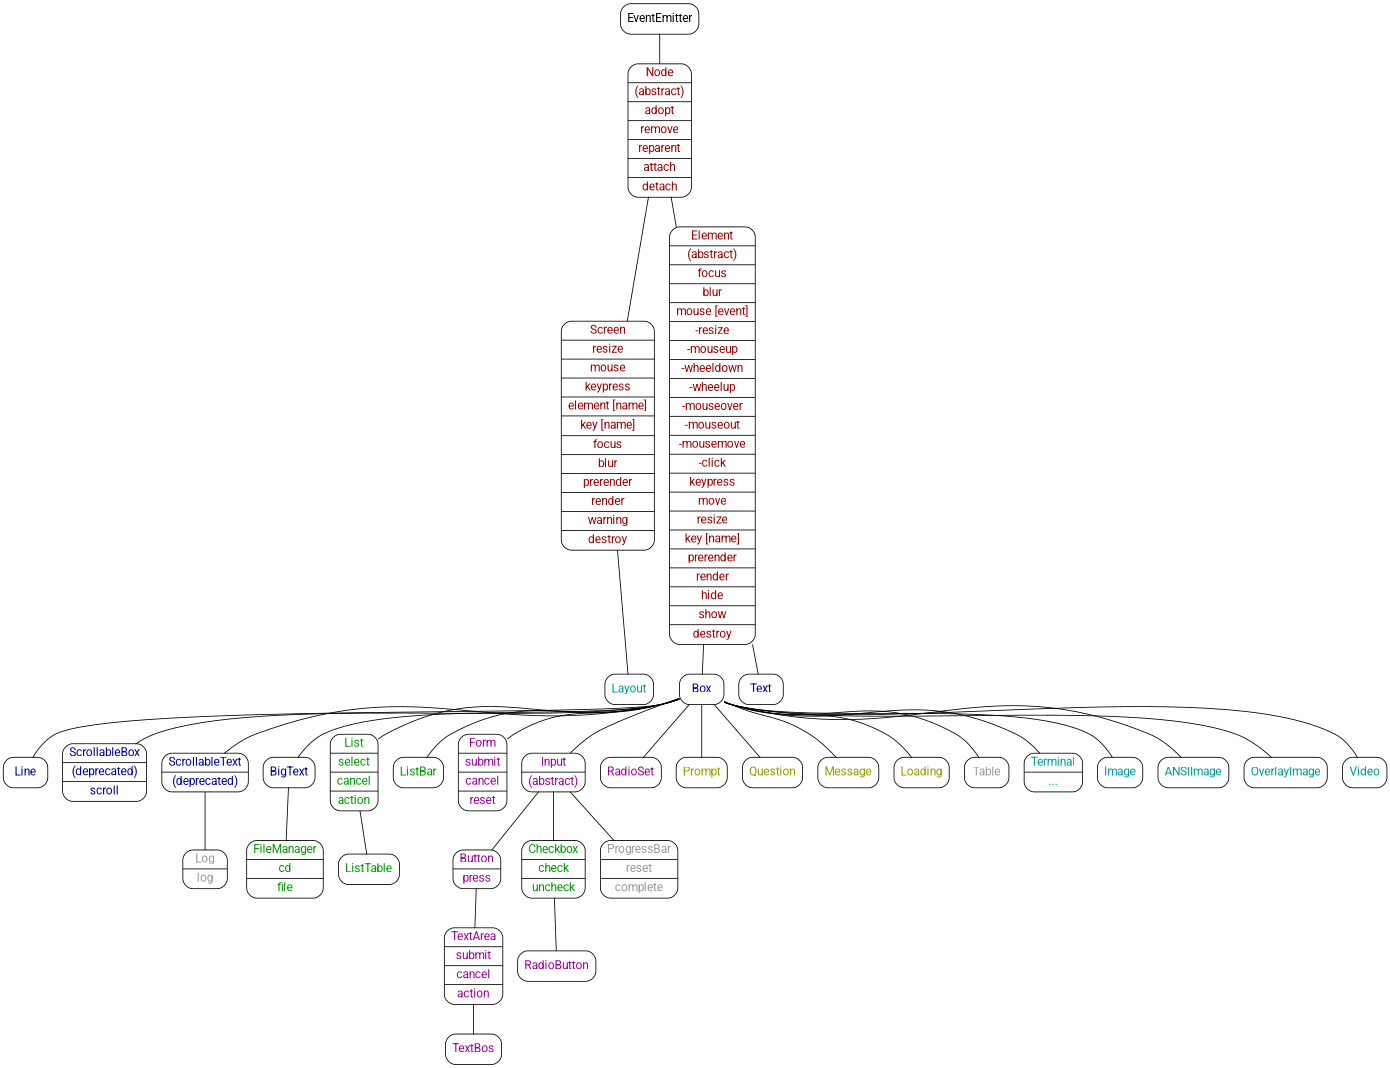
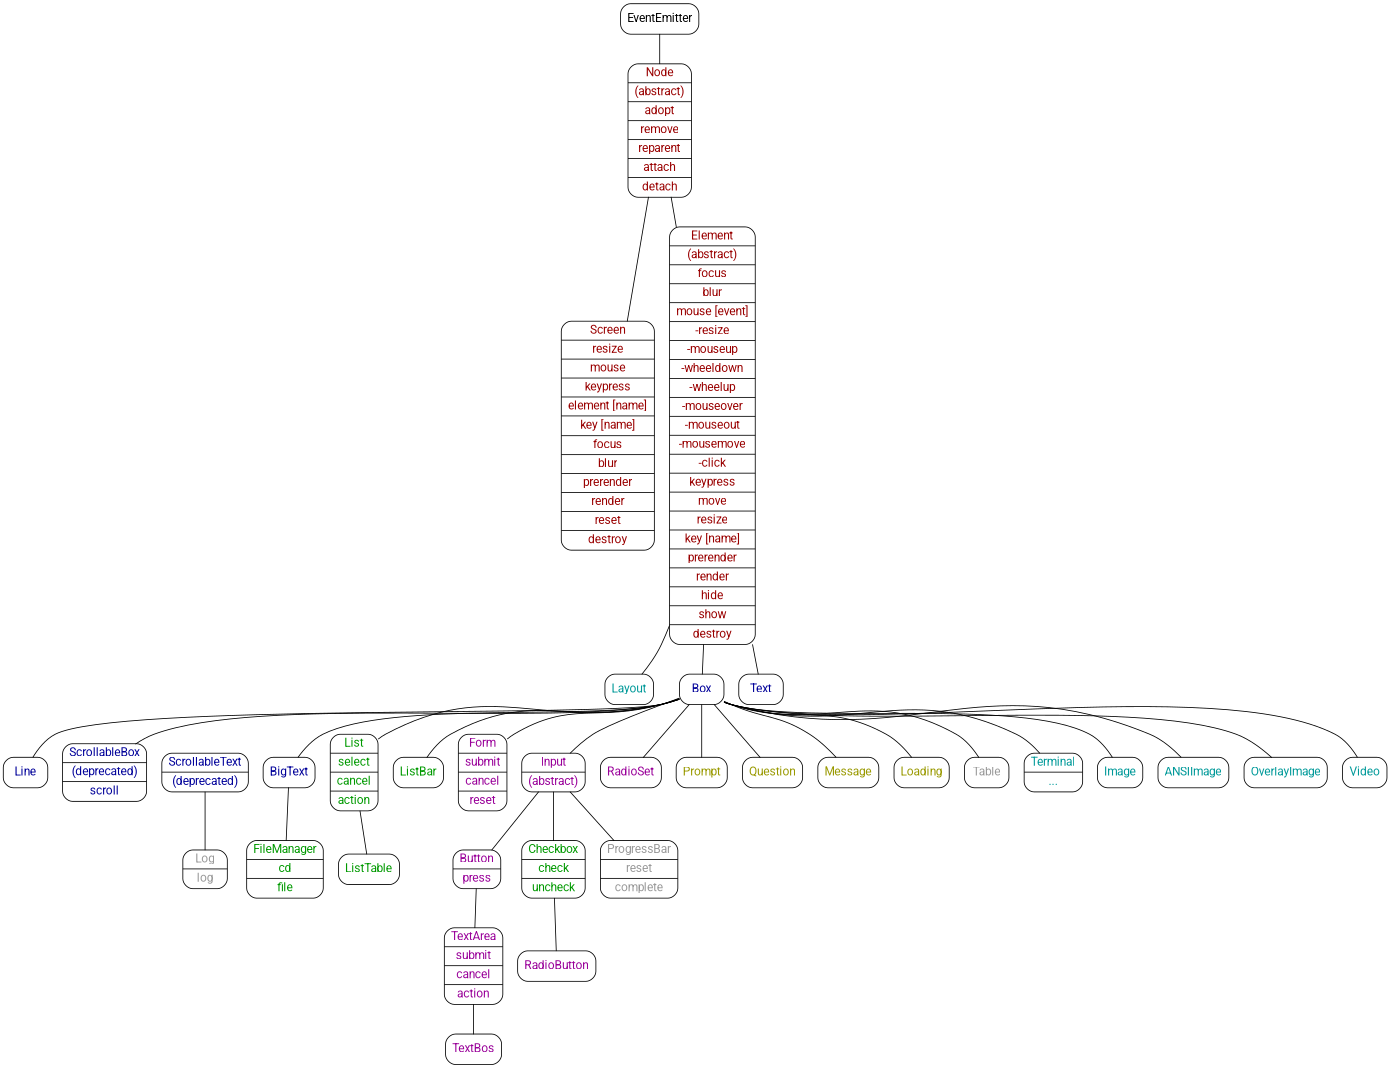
(608, 521) -> (608, 521)
(623, 612) -> (658, 651)
(413, 707) -> none
